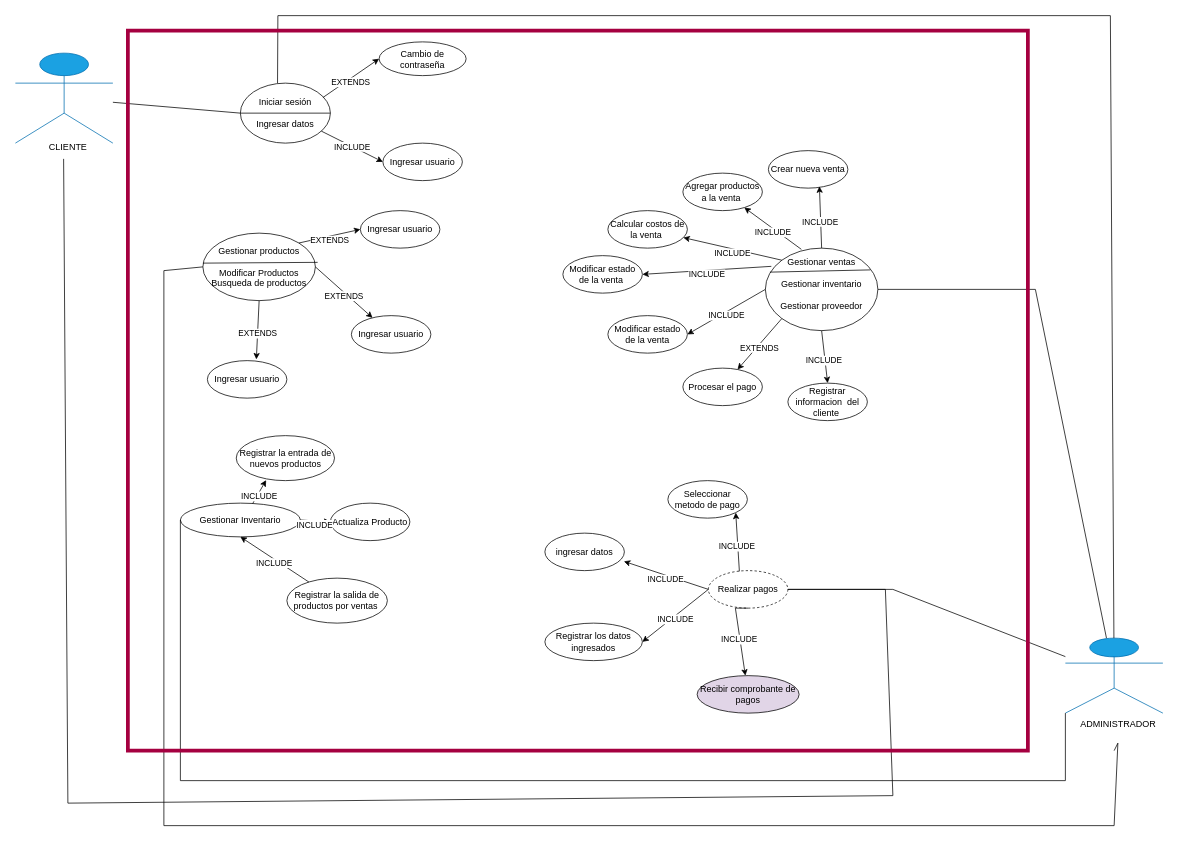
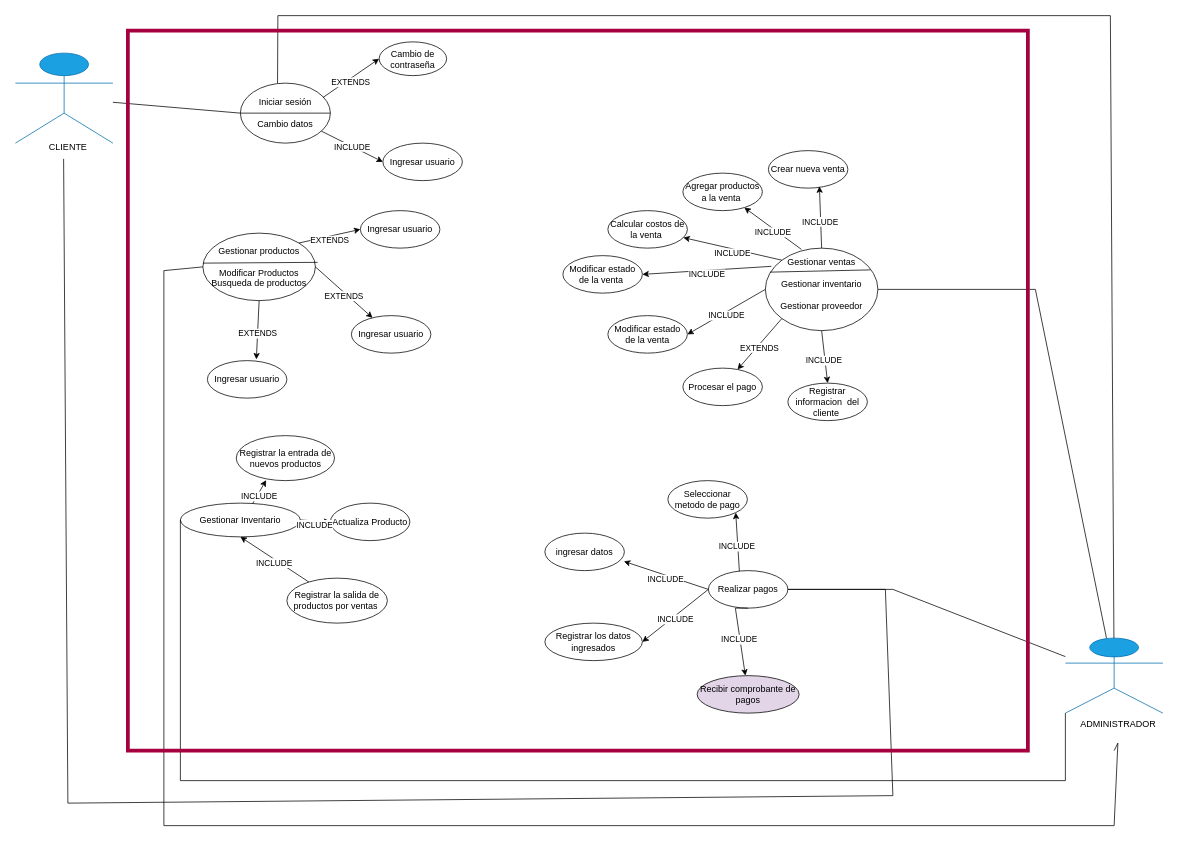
(423, 59) -> (413, 59)
(285, 113) -> (285, 113)
(748, 589) -> (748, 589)
